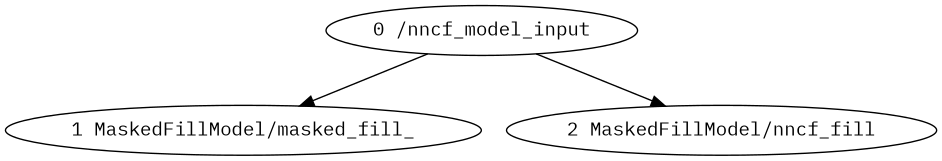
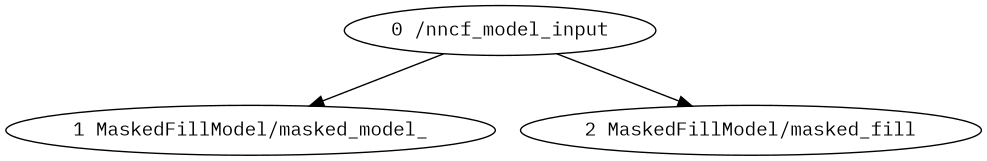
(243, 130) -> (251, 130)
(722, 130) -> (751, 130)
